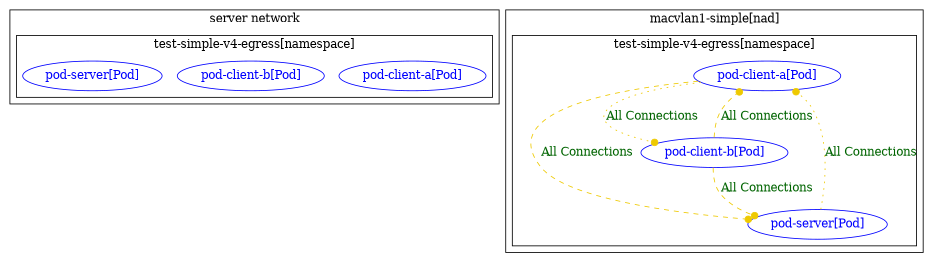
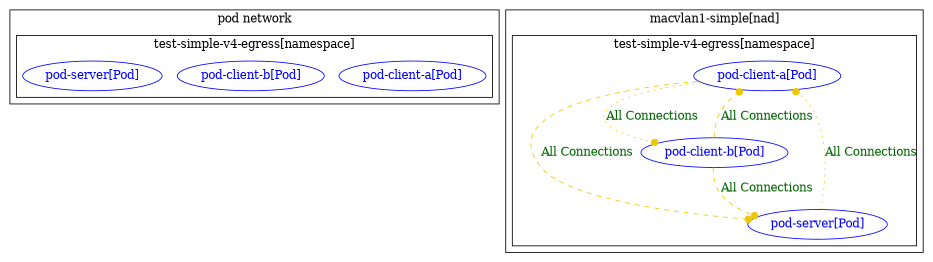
(255, 19) -> (255, 19)
